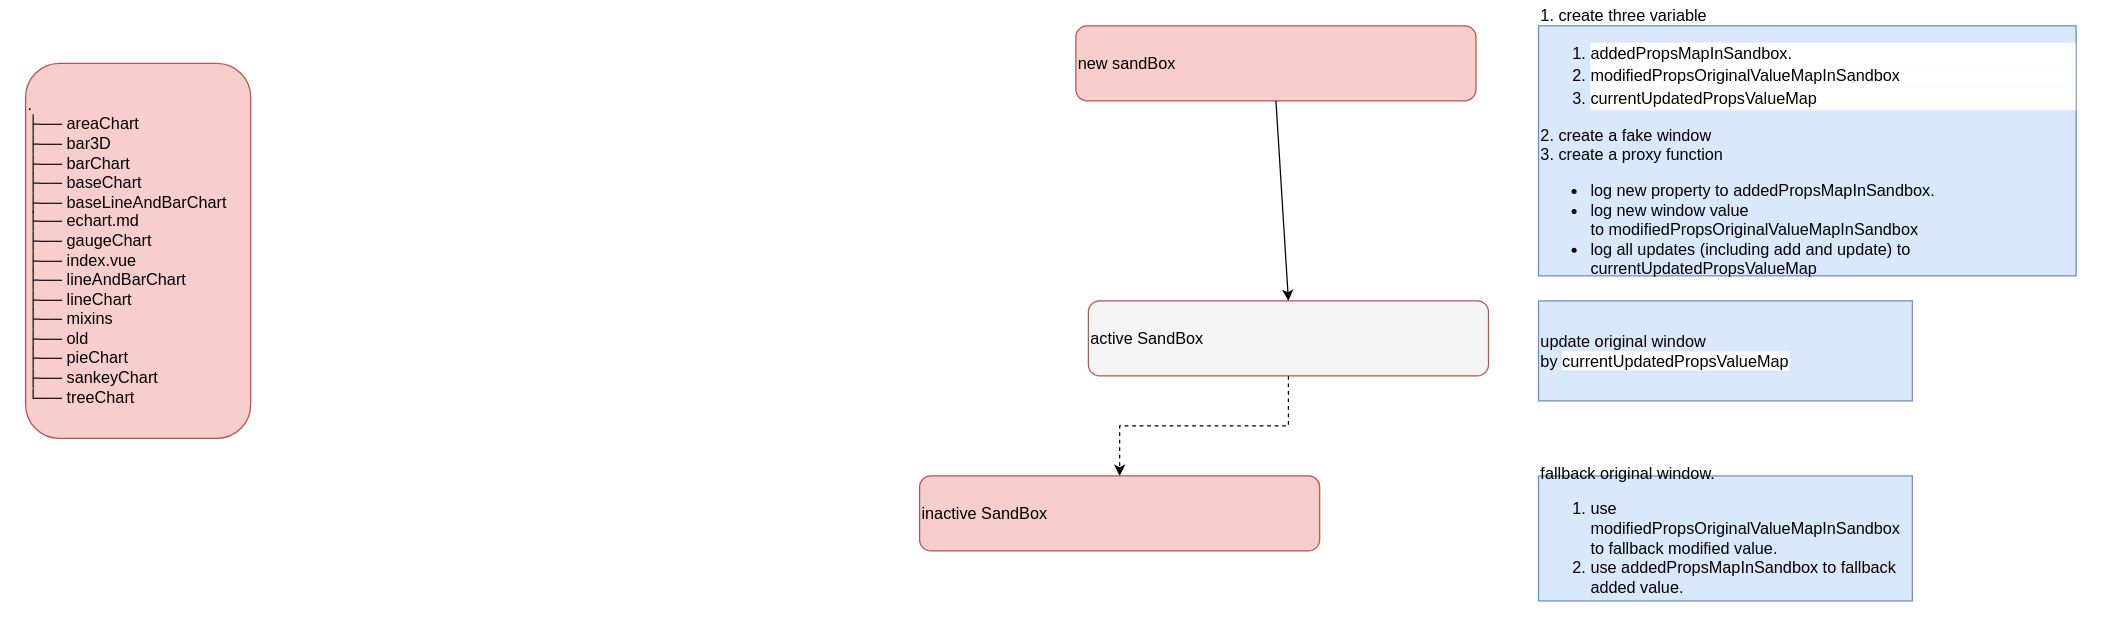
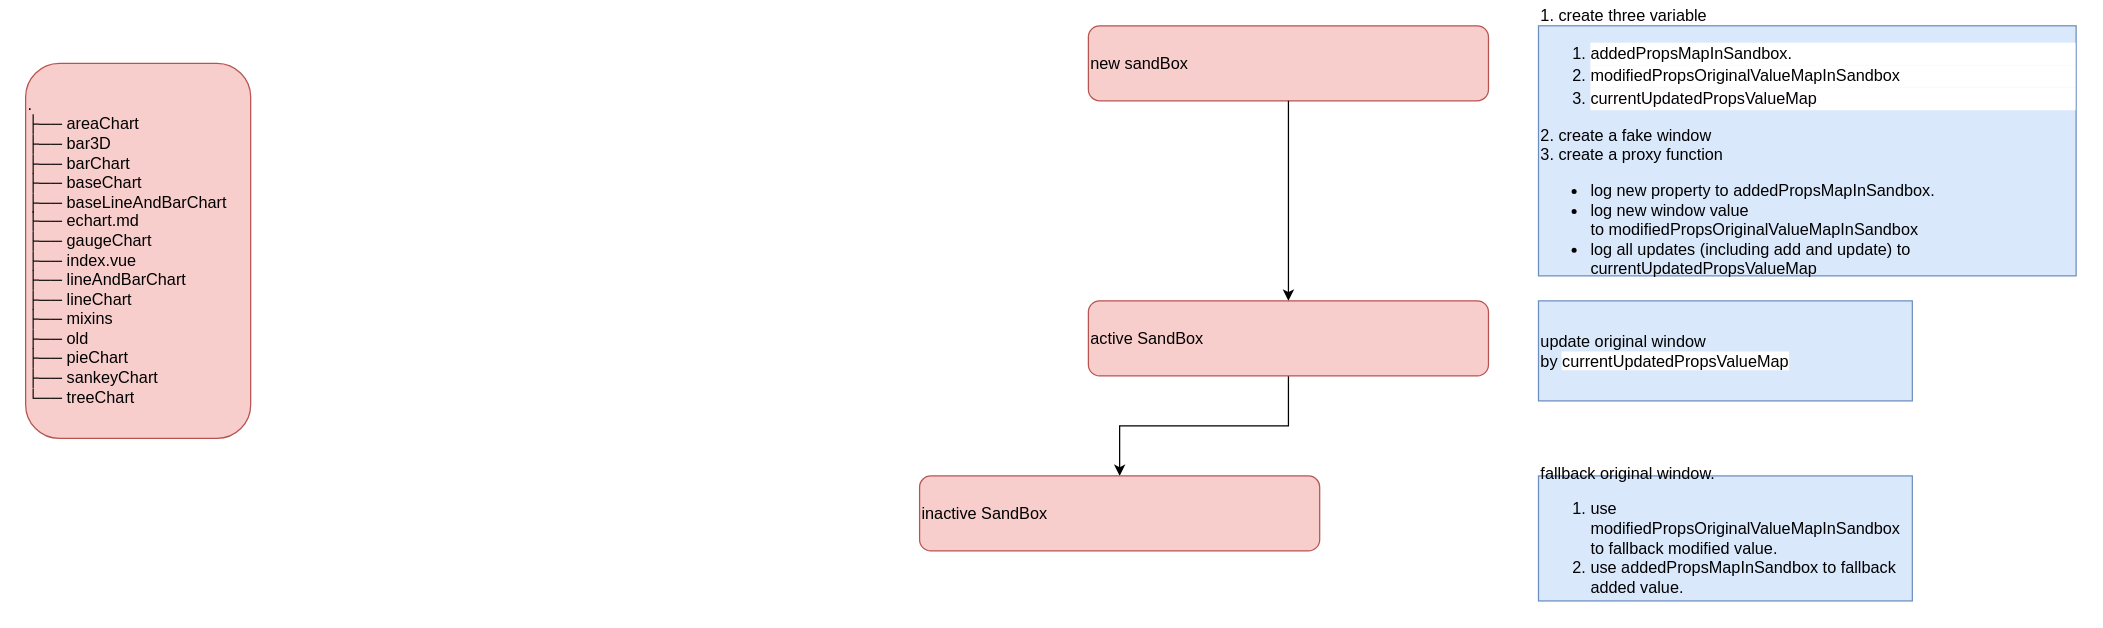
(1276, 63) -> (1288, 63)
(1288, 338) -> (1288, 338)
(1207, 426) -> (1207, 426)
